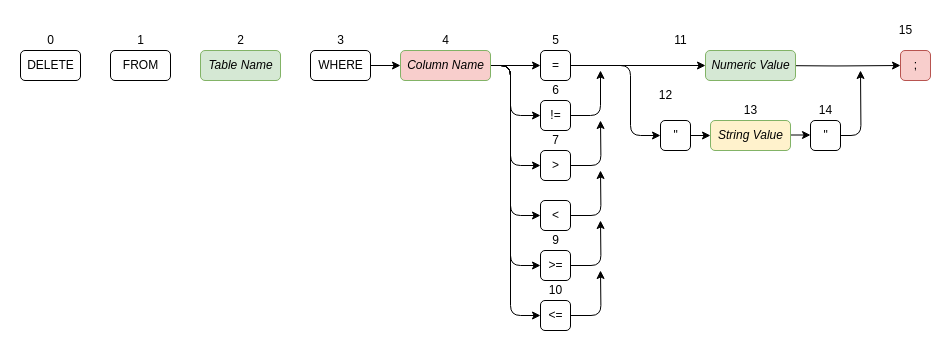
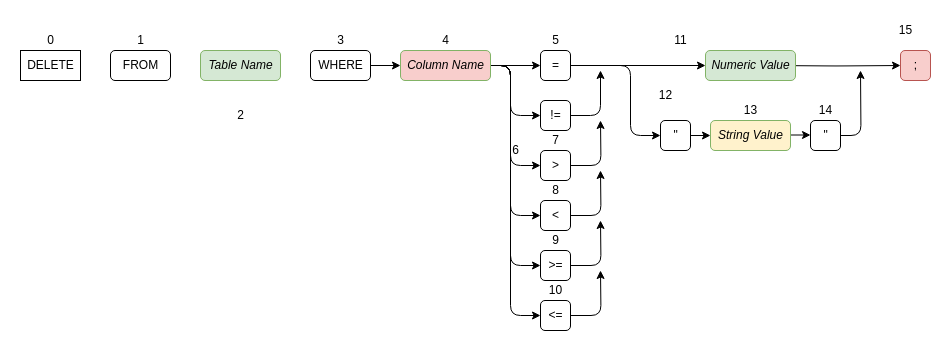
(241, 41) -> (241, 116)
(51, 66) -> (51, 66)
(556, 91) -> (516, 151)
none -> (556, 191)
